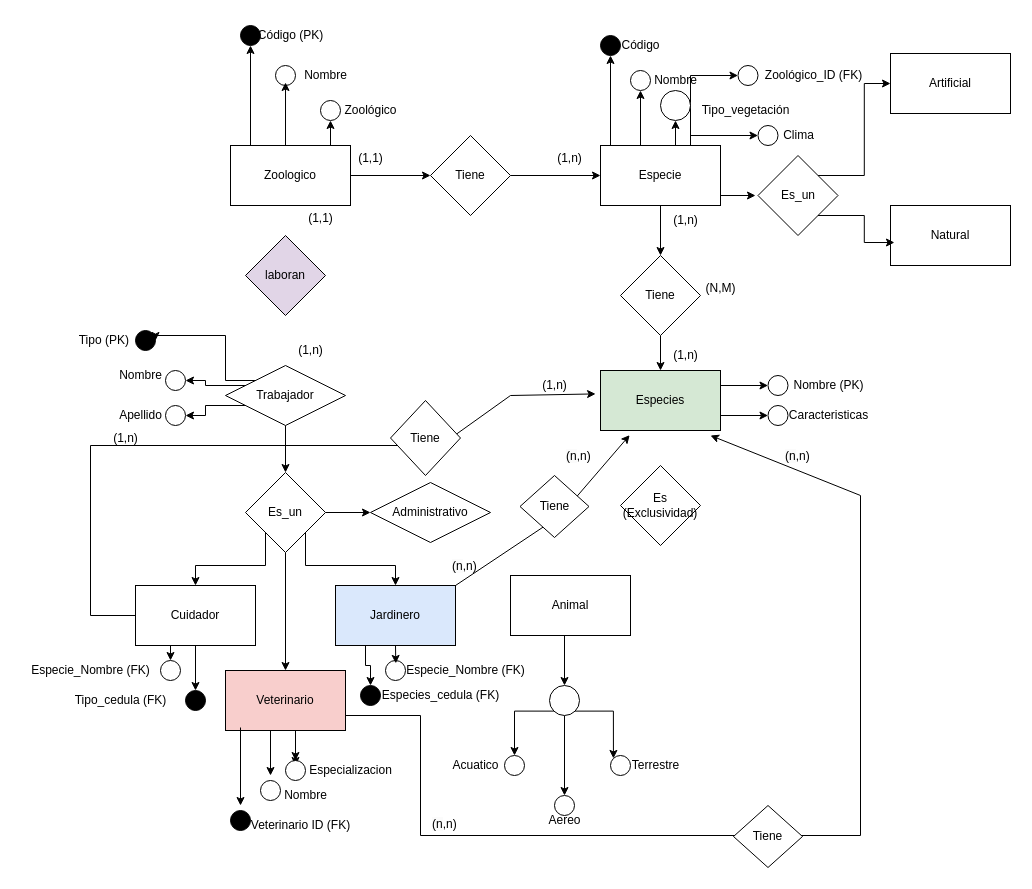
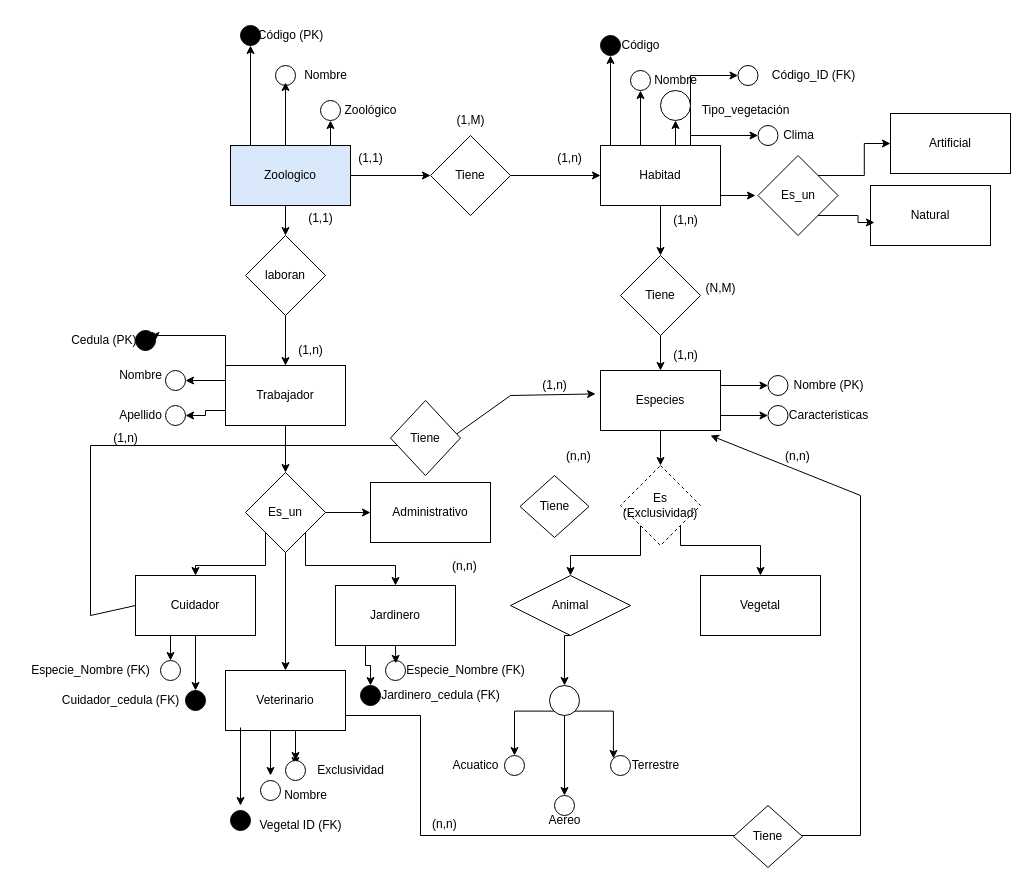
(814, 76) -> (814, 76)
(951, 84) -> (951, 144)
none -> (471, 121)
(291, 176) -> (291, 176)
(661, 176) -> (661, 176)
none -> (286, 217)
(951, 236) -> (931, 216)
(286, 276) -> (286, 276)
none -> (286, 337)
(106, 341) -> (106, 341)
(286, 396) -> (286, 396)
(661, 401) -> (661, 401)
none -> (661, 445)
(661, 506) -> (661, 506)
(431, 513) -> (431, 513)
none -> (722, 546)
(500, 556) -> none
none -> (615, 556)
(571, 606) -> (571, 606)
none -> (761, 606)
(196, 616) -> (196, 606)
(396, 616) -> (396, 616)
(441, 696) -> (441, 696)
(121, 701) -> (121, 701)
(286, 701) -> (286, 701)
(351, 771) -> (351, 771)
(301, 826) -> (301, 826)
